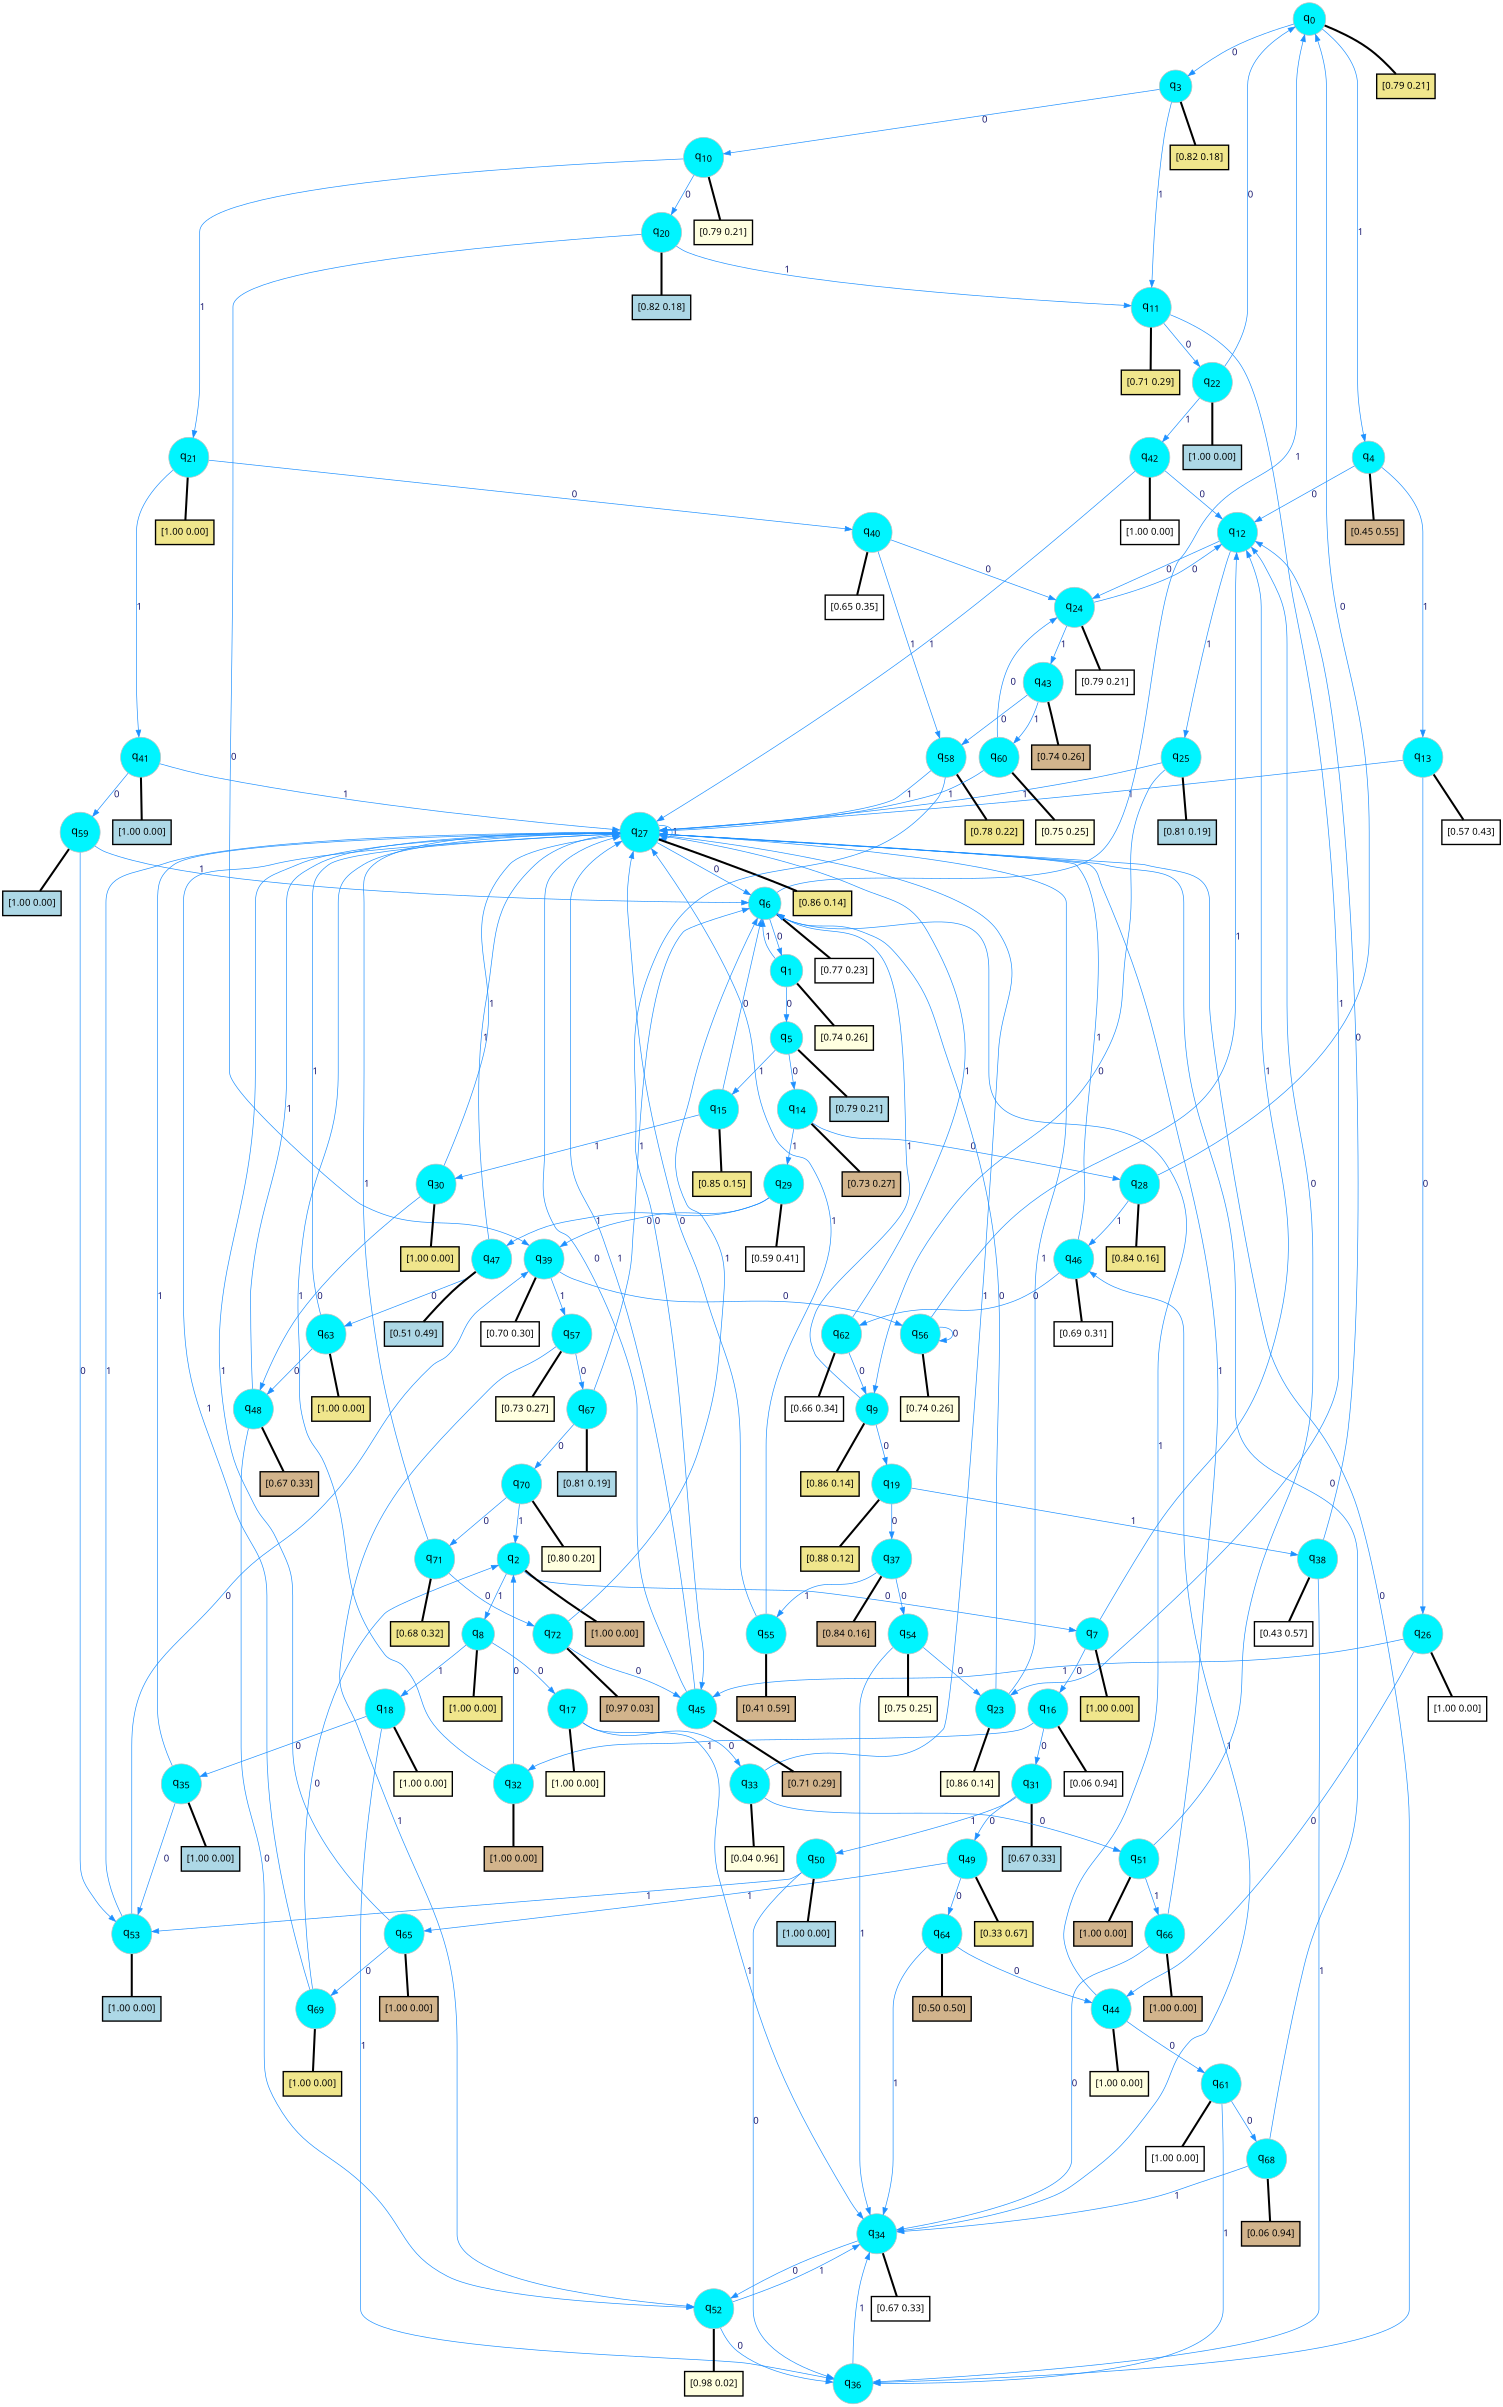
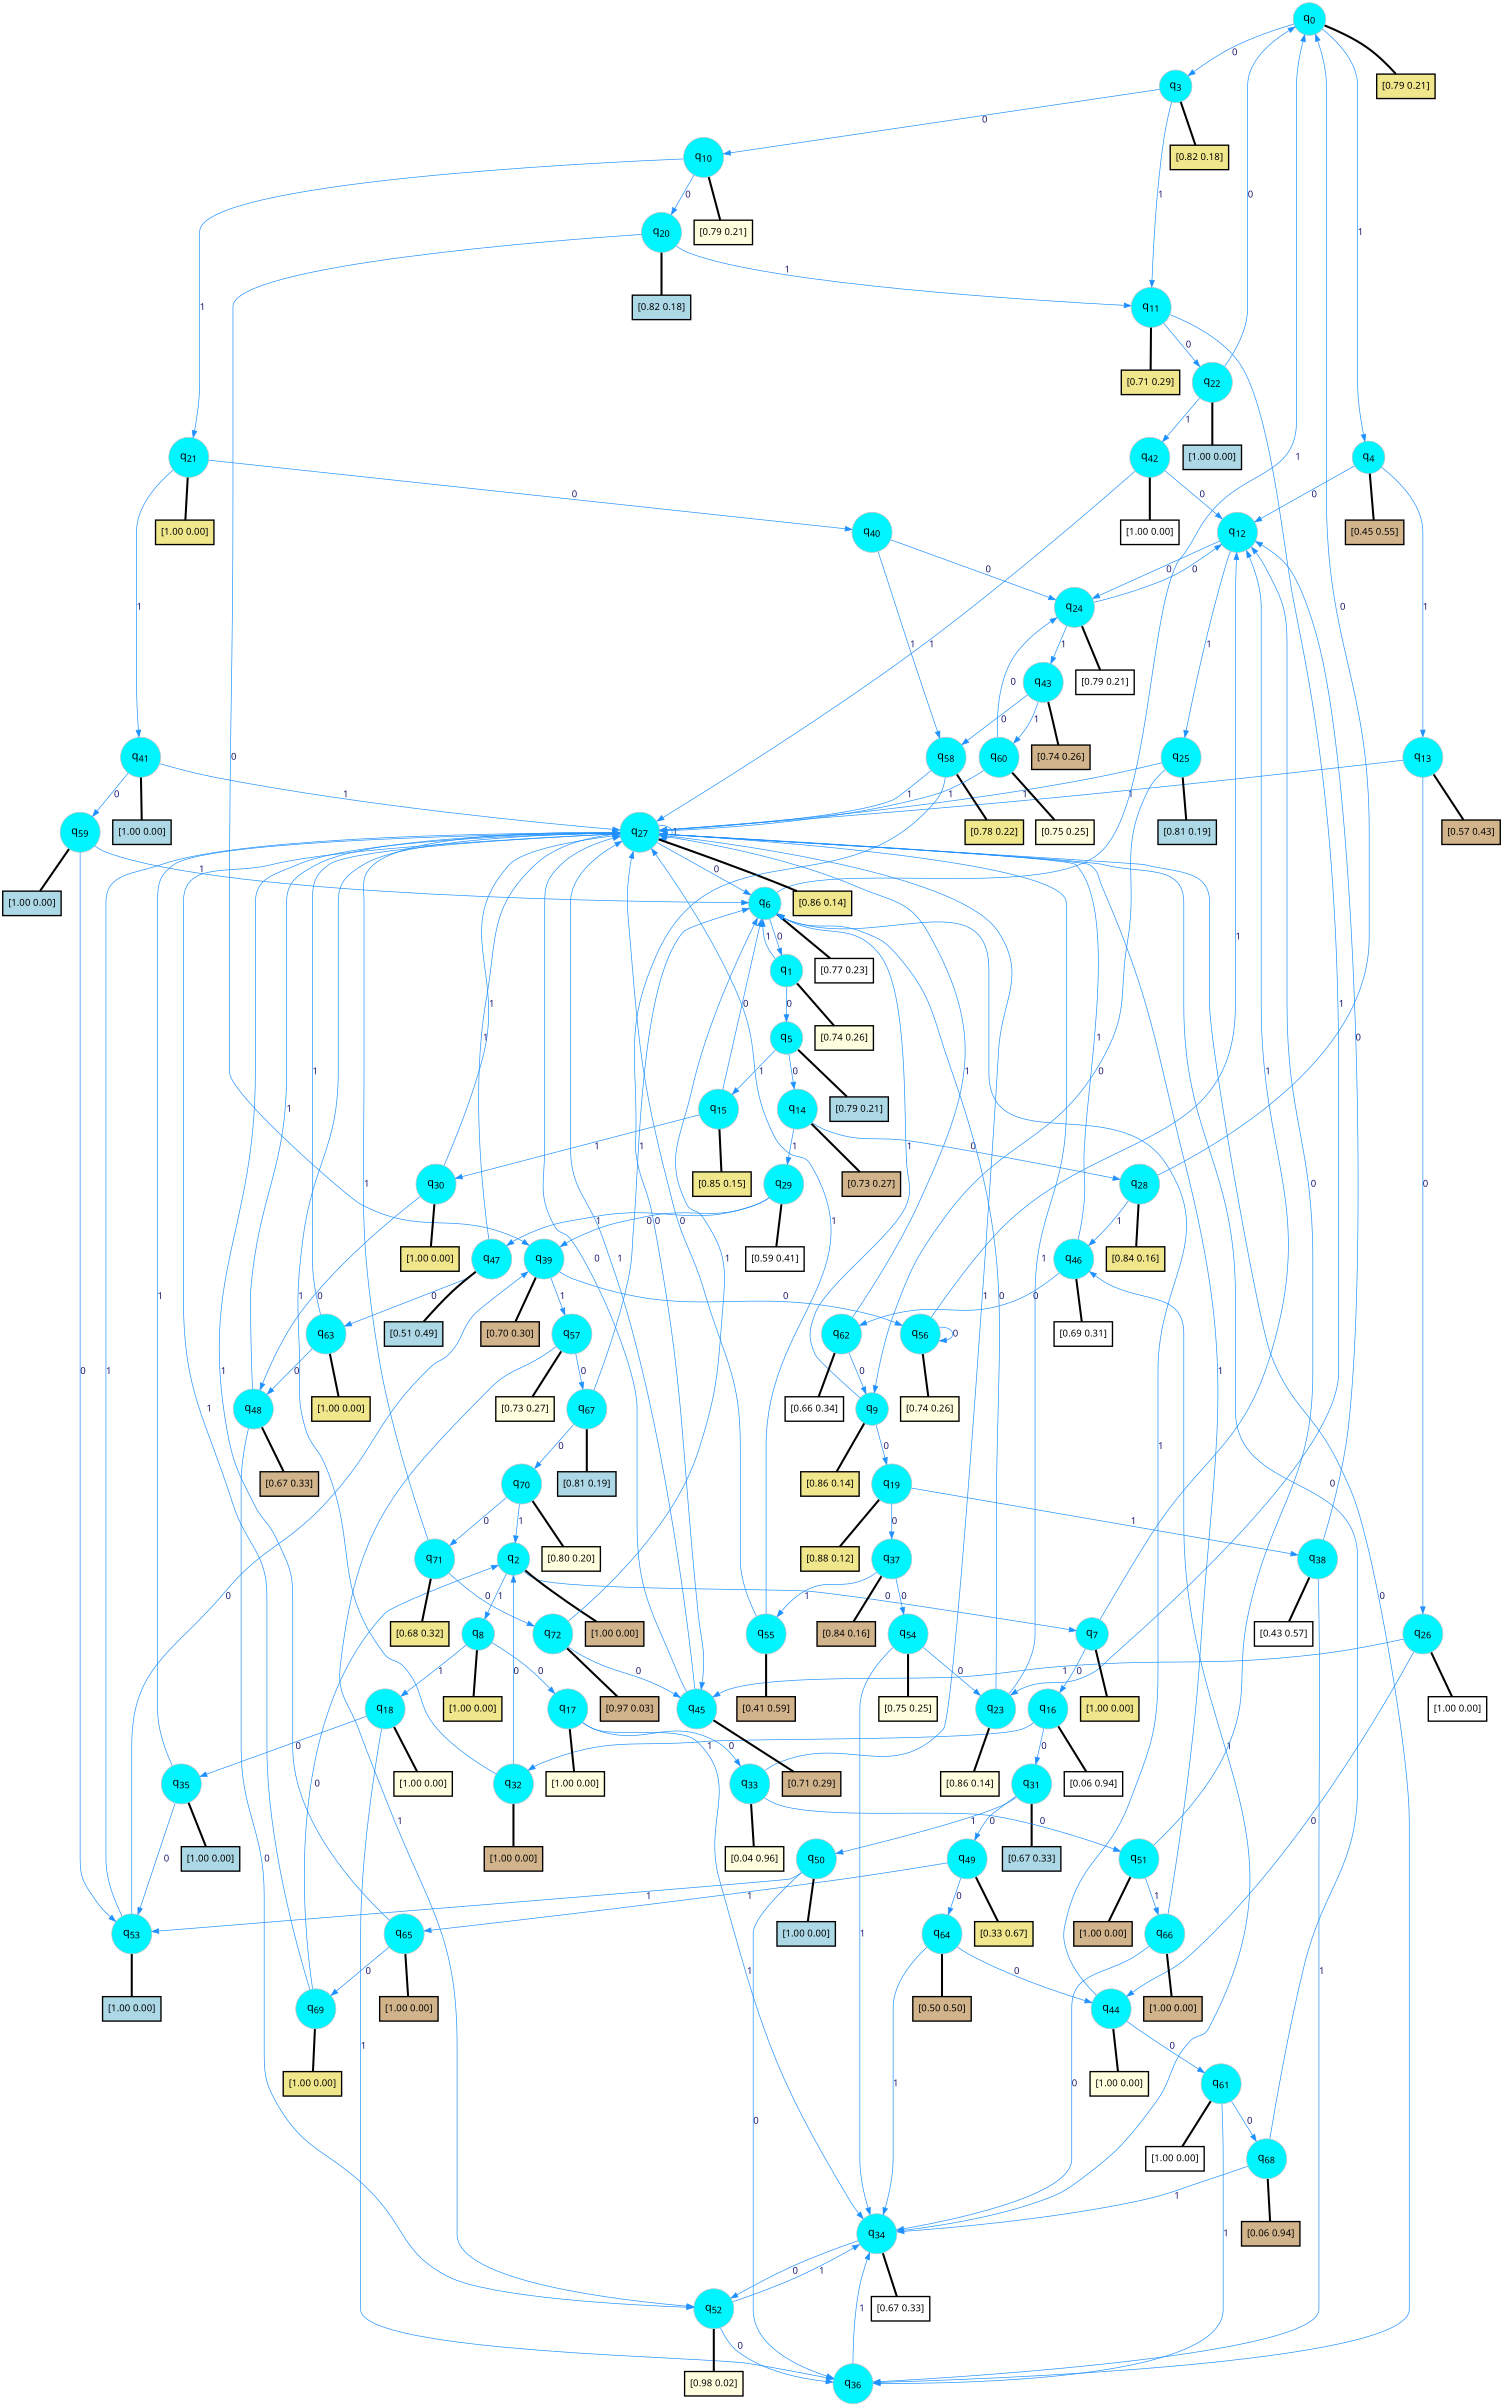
(854, 607) -> none
(1471, 832) -> (1471, 832)
(510, 1334) -> (510, 1334)
